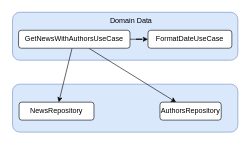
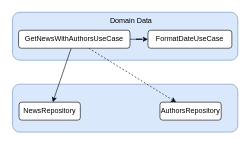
(130, 74) -> (130, 74)
(56, 111) -> (50, 111)
